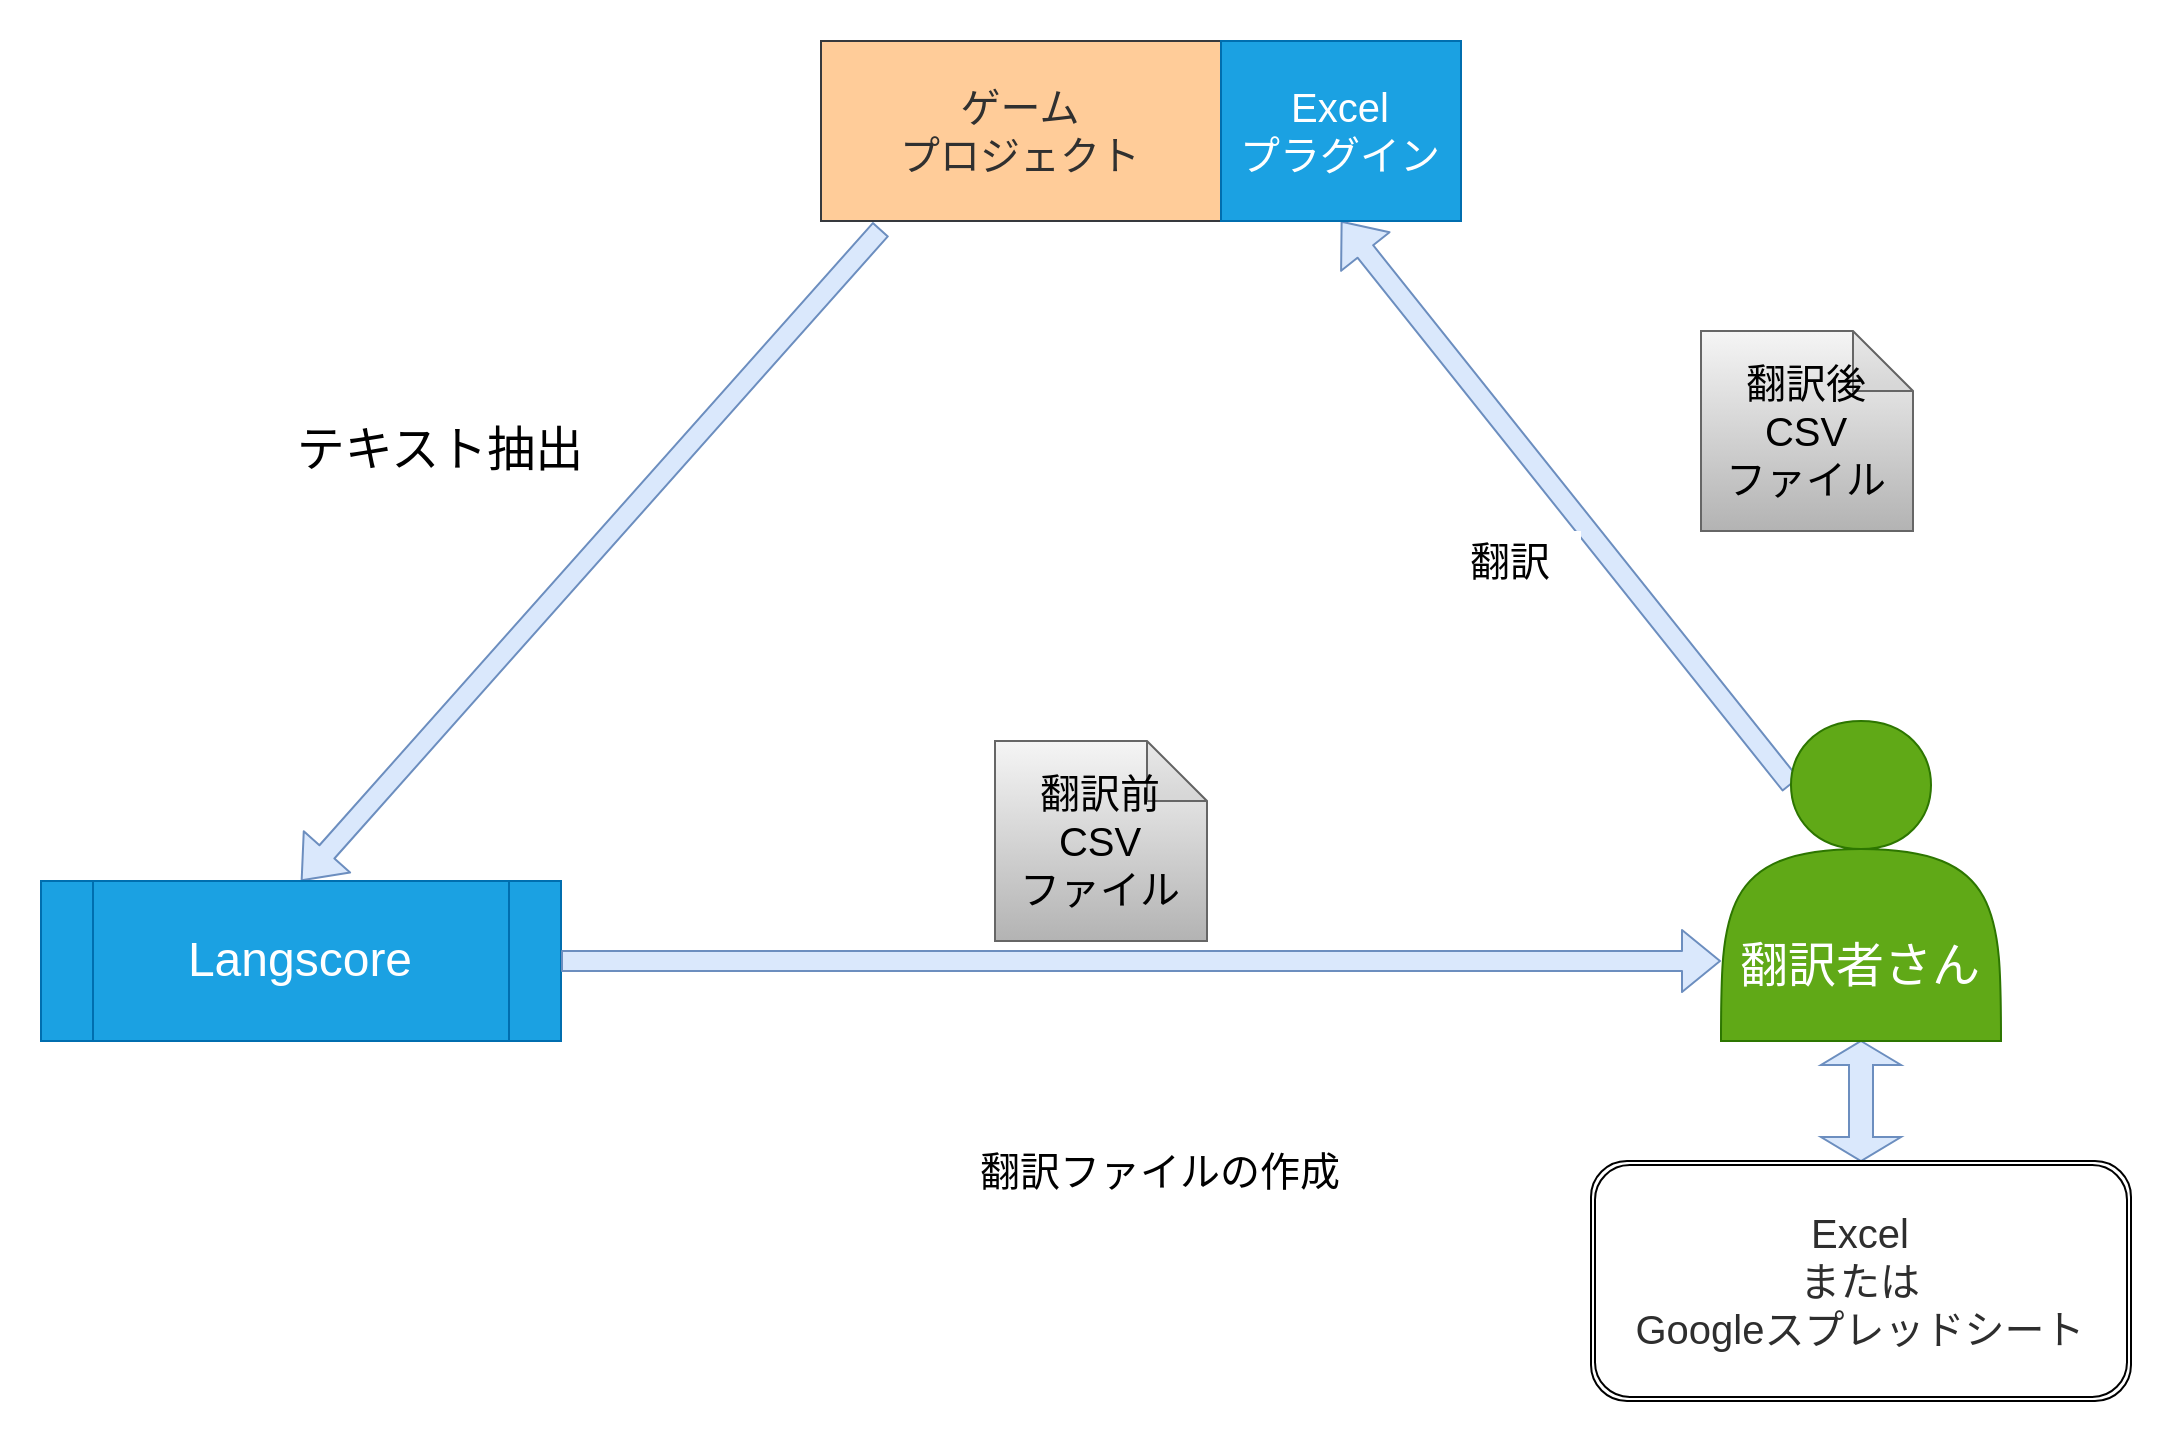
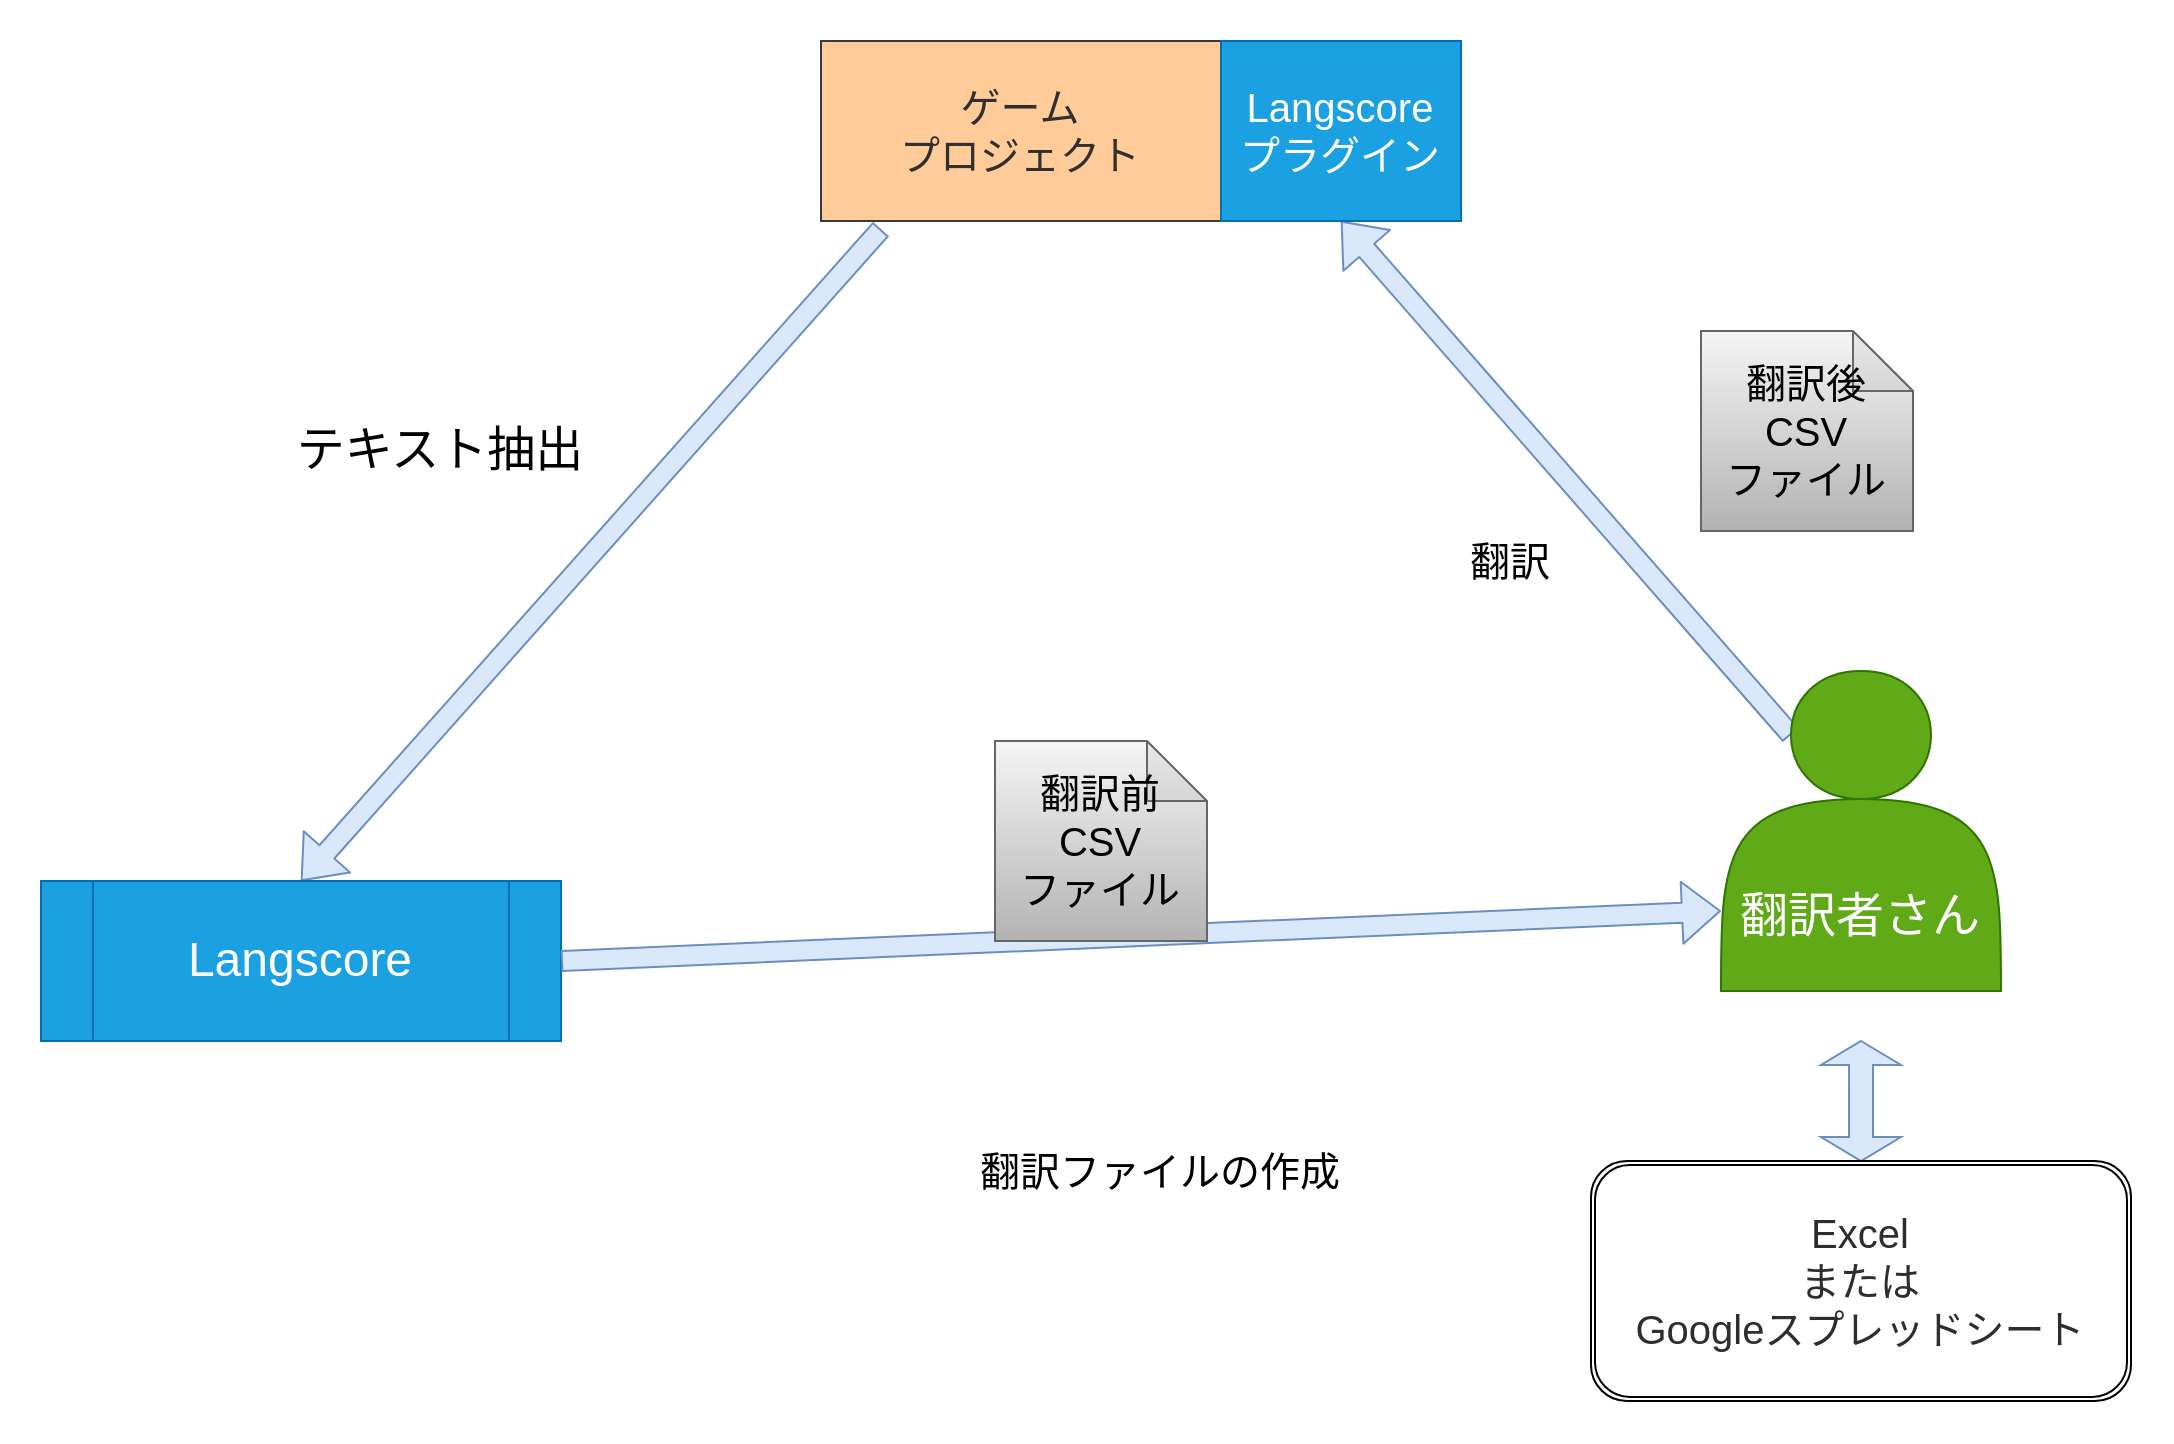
(1341, 131) -> (1341, 131)
(1861, 881) -> (1861, 831)
